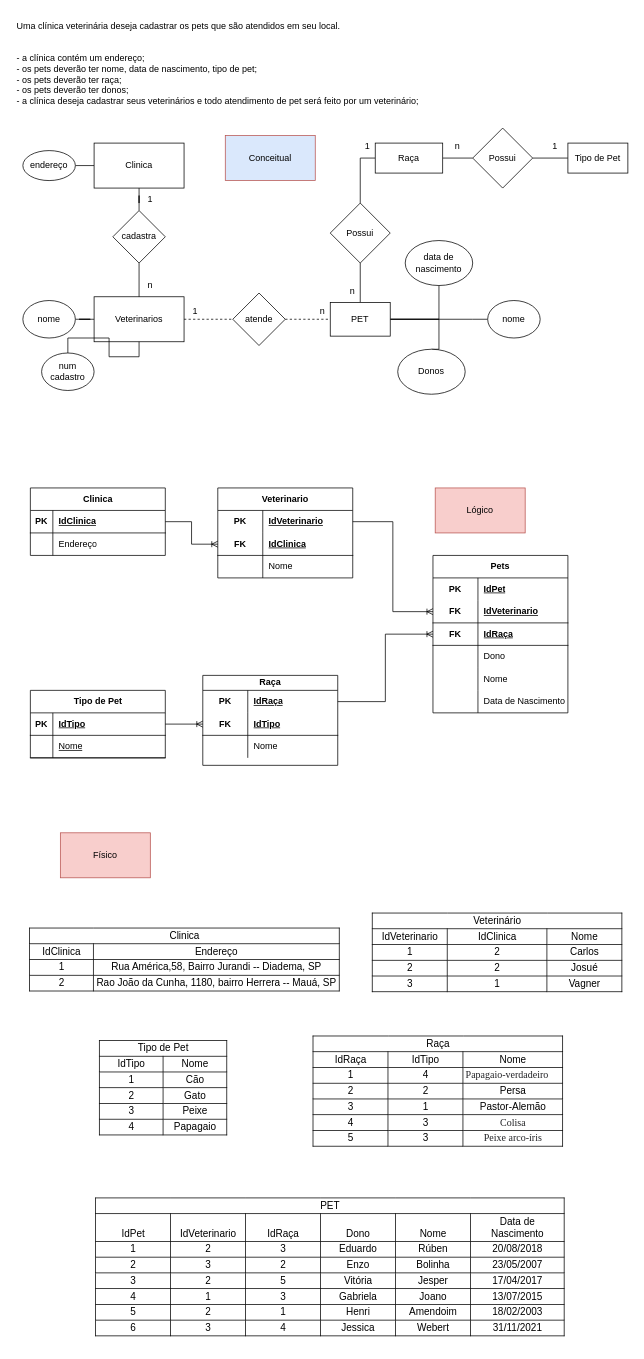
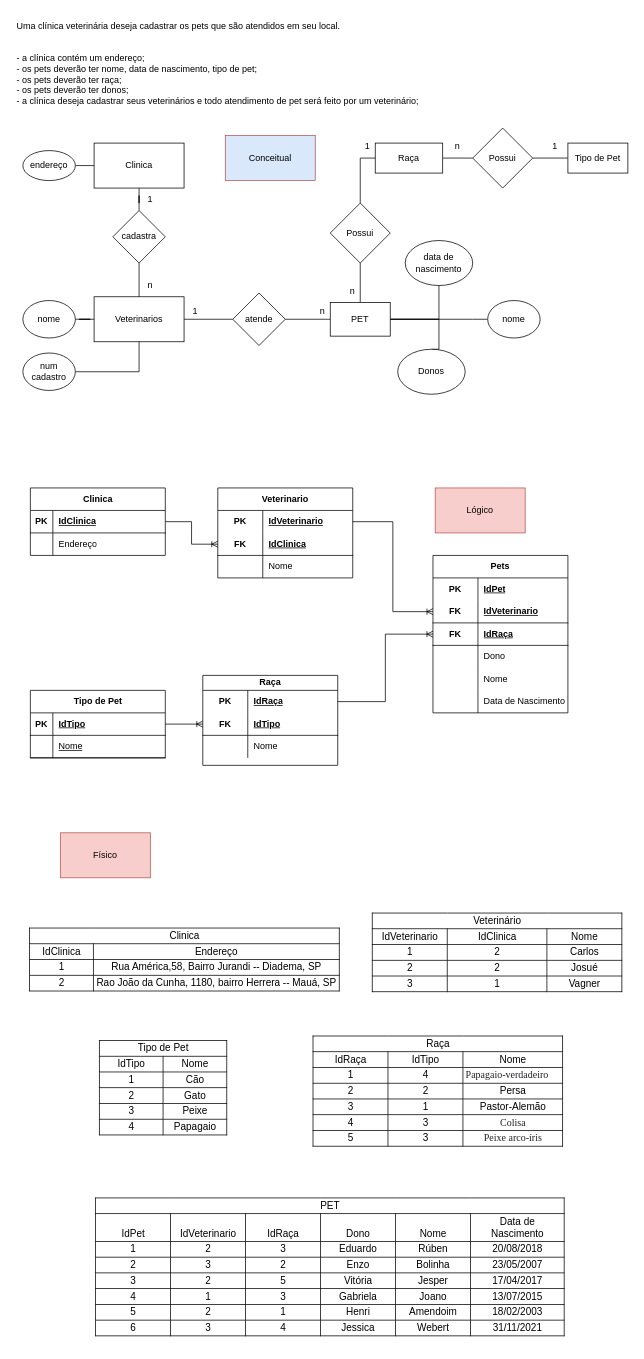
(209, 319) -> (209, 319)
(307, 319) -> (307, 319)
(68, 372) -> (49, 372)
